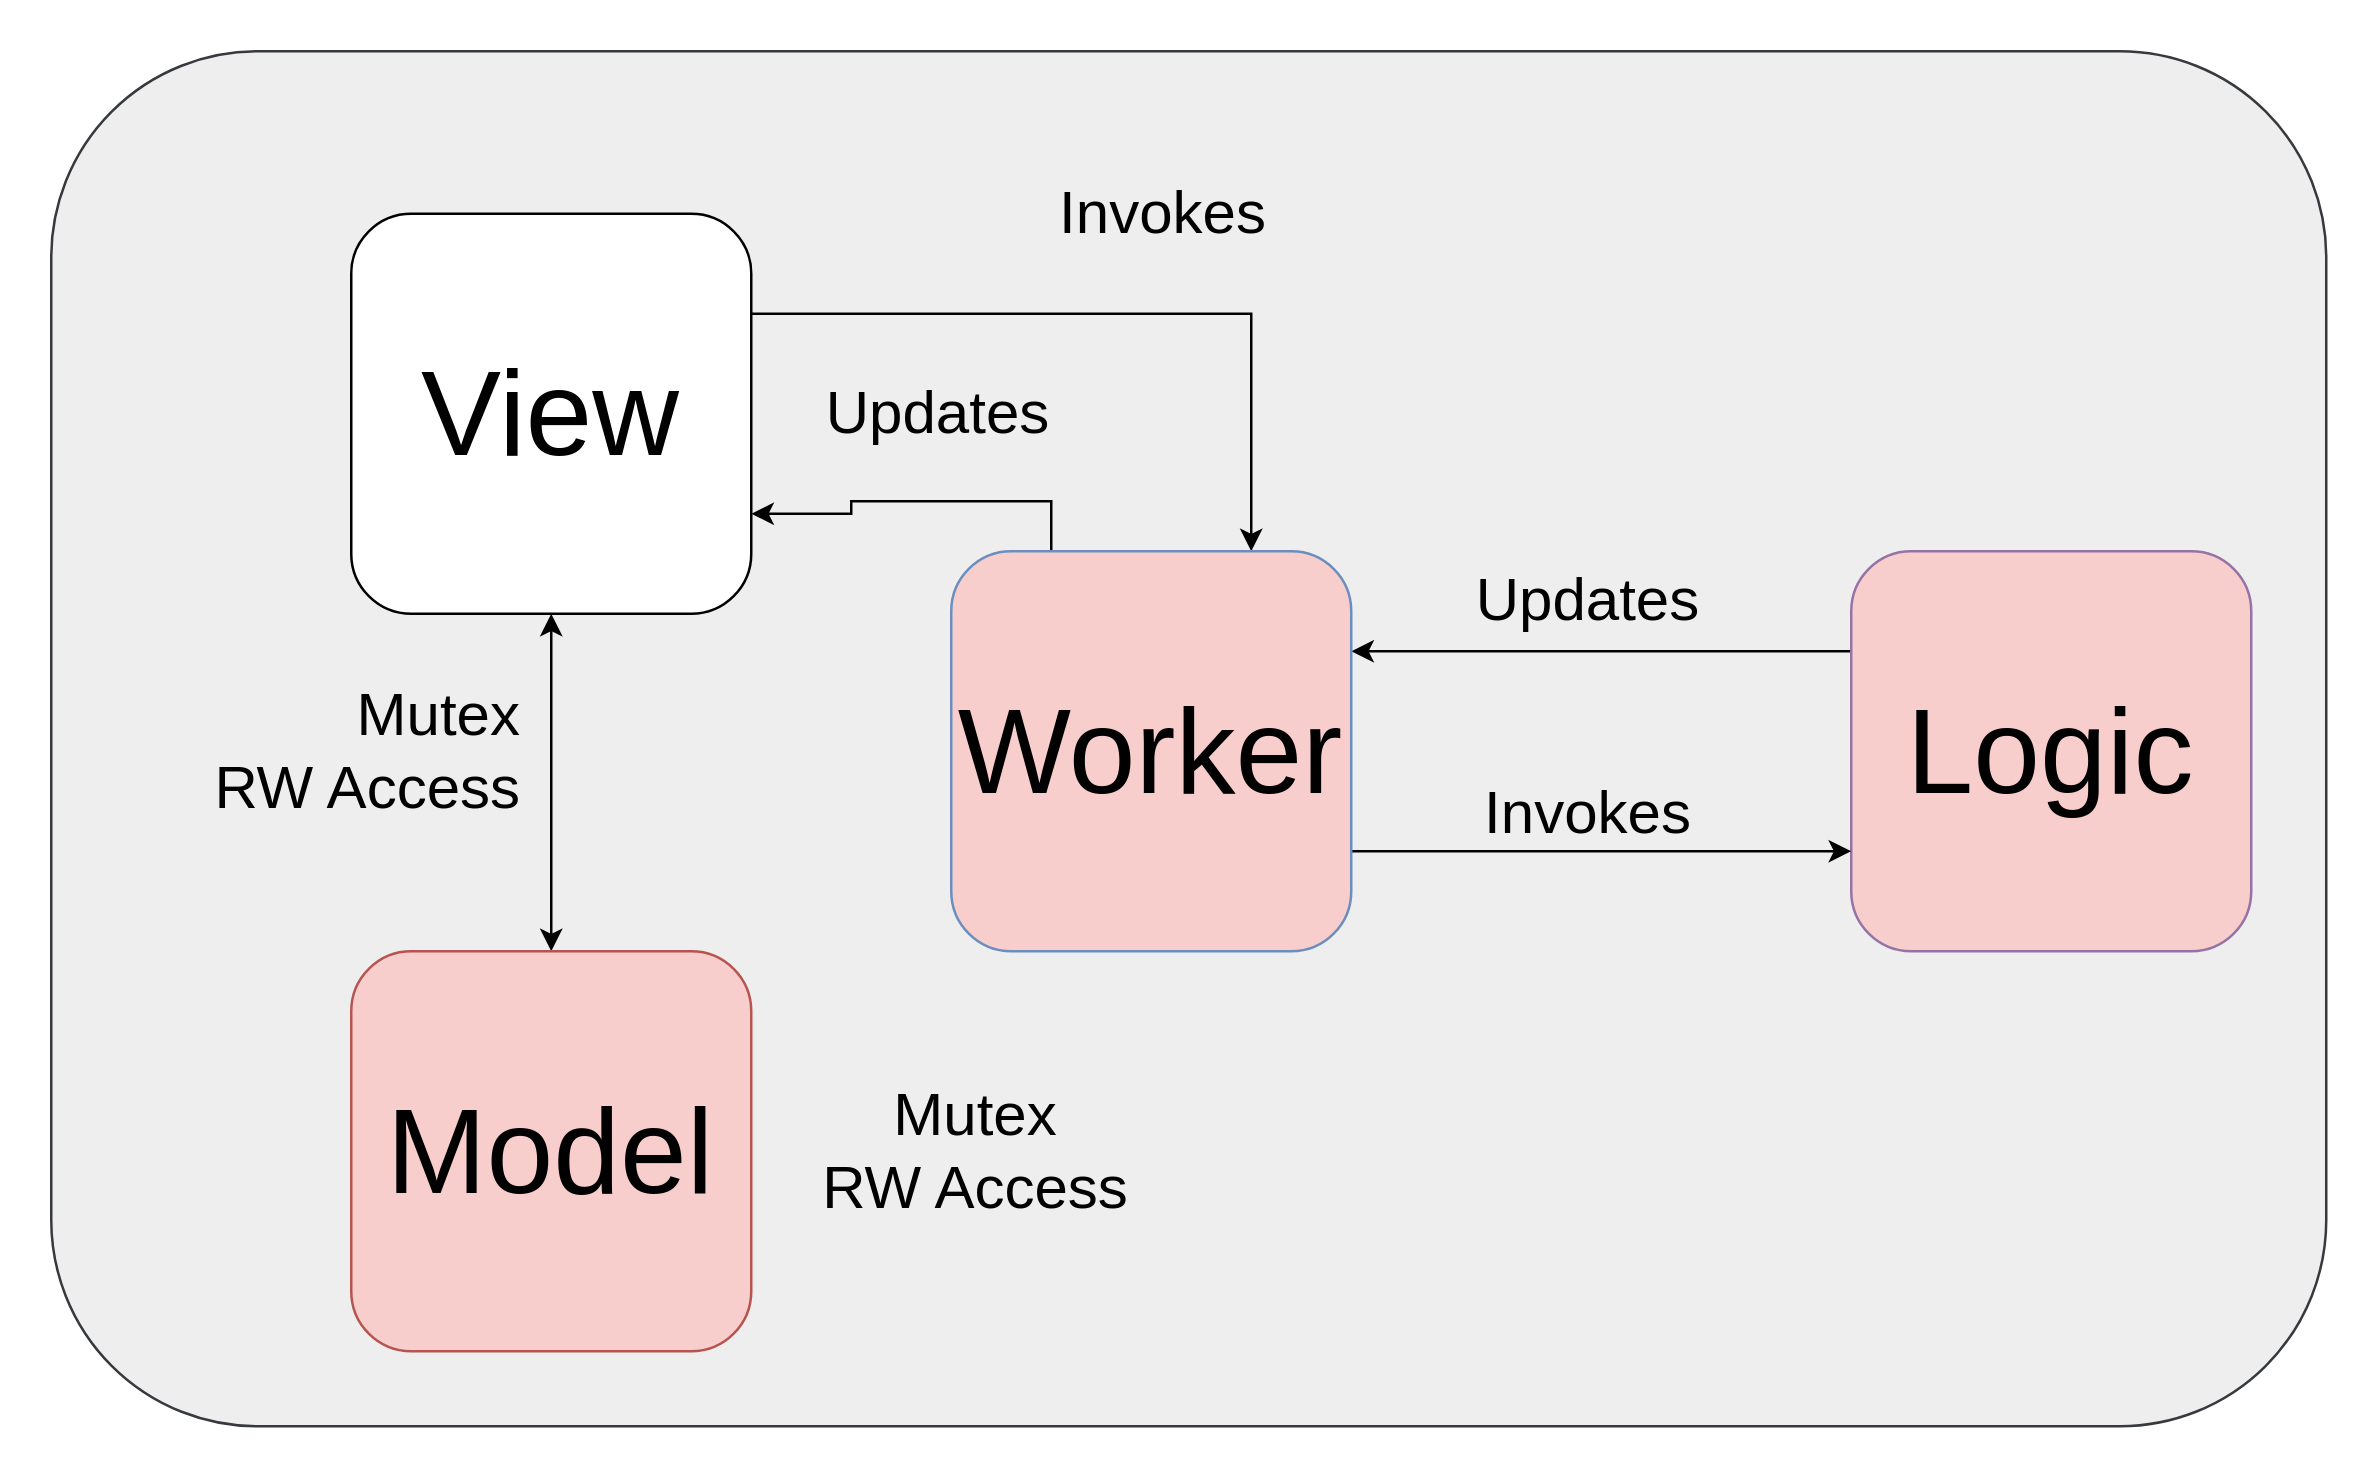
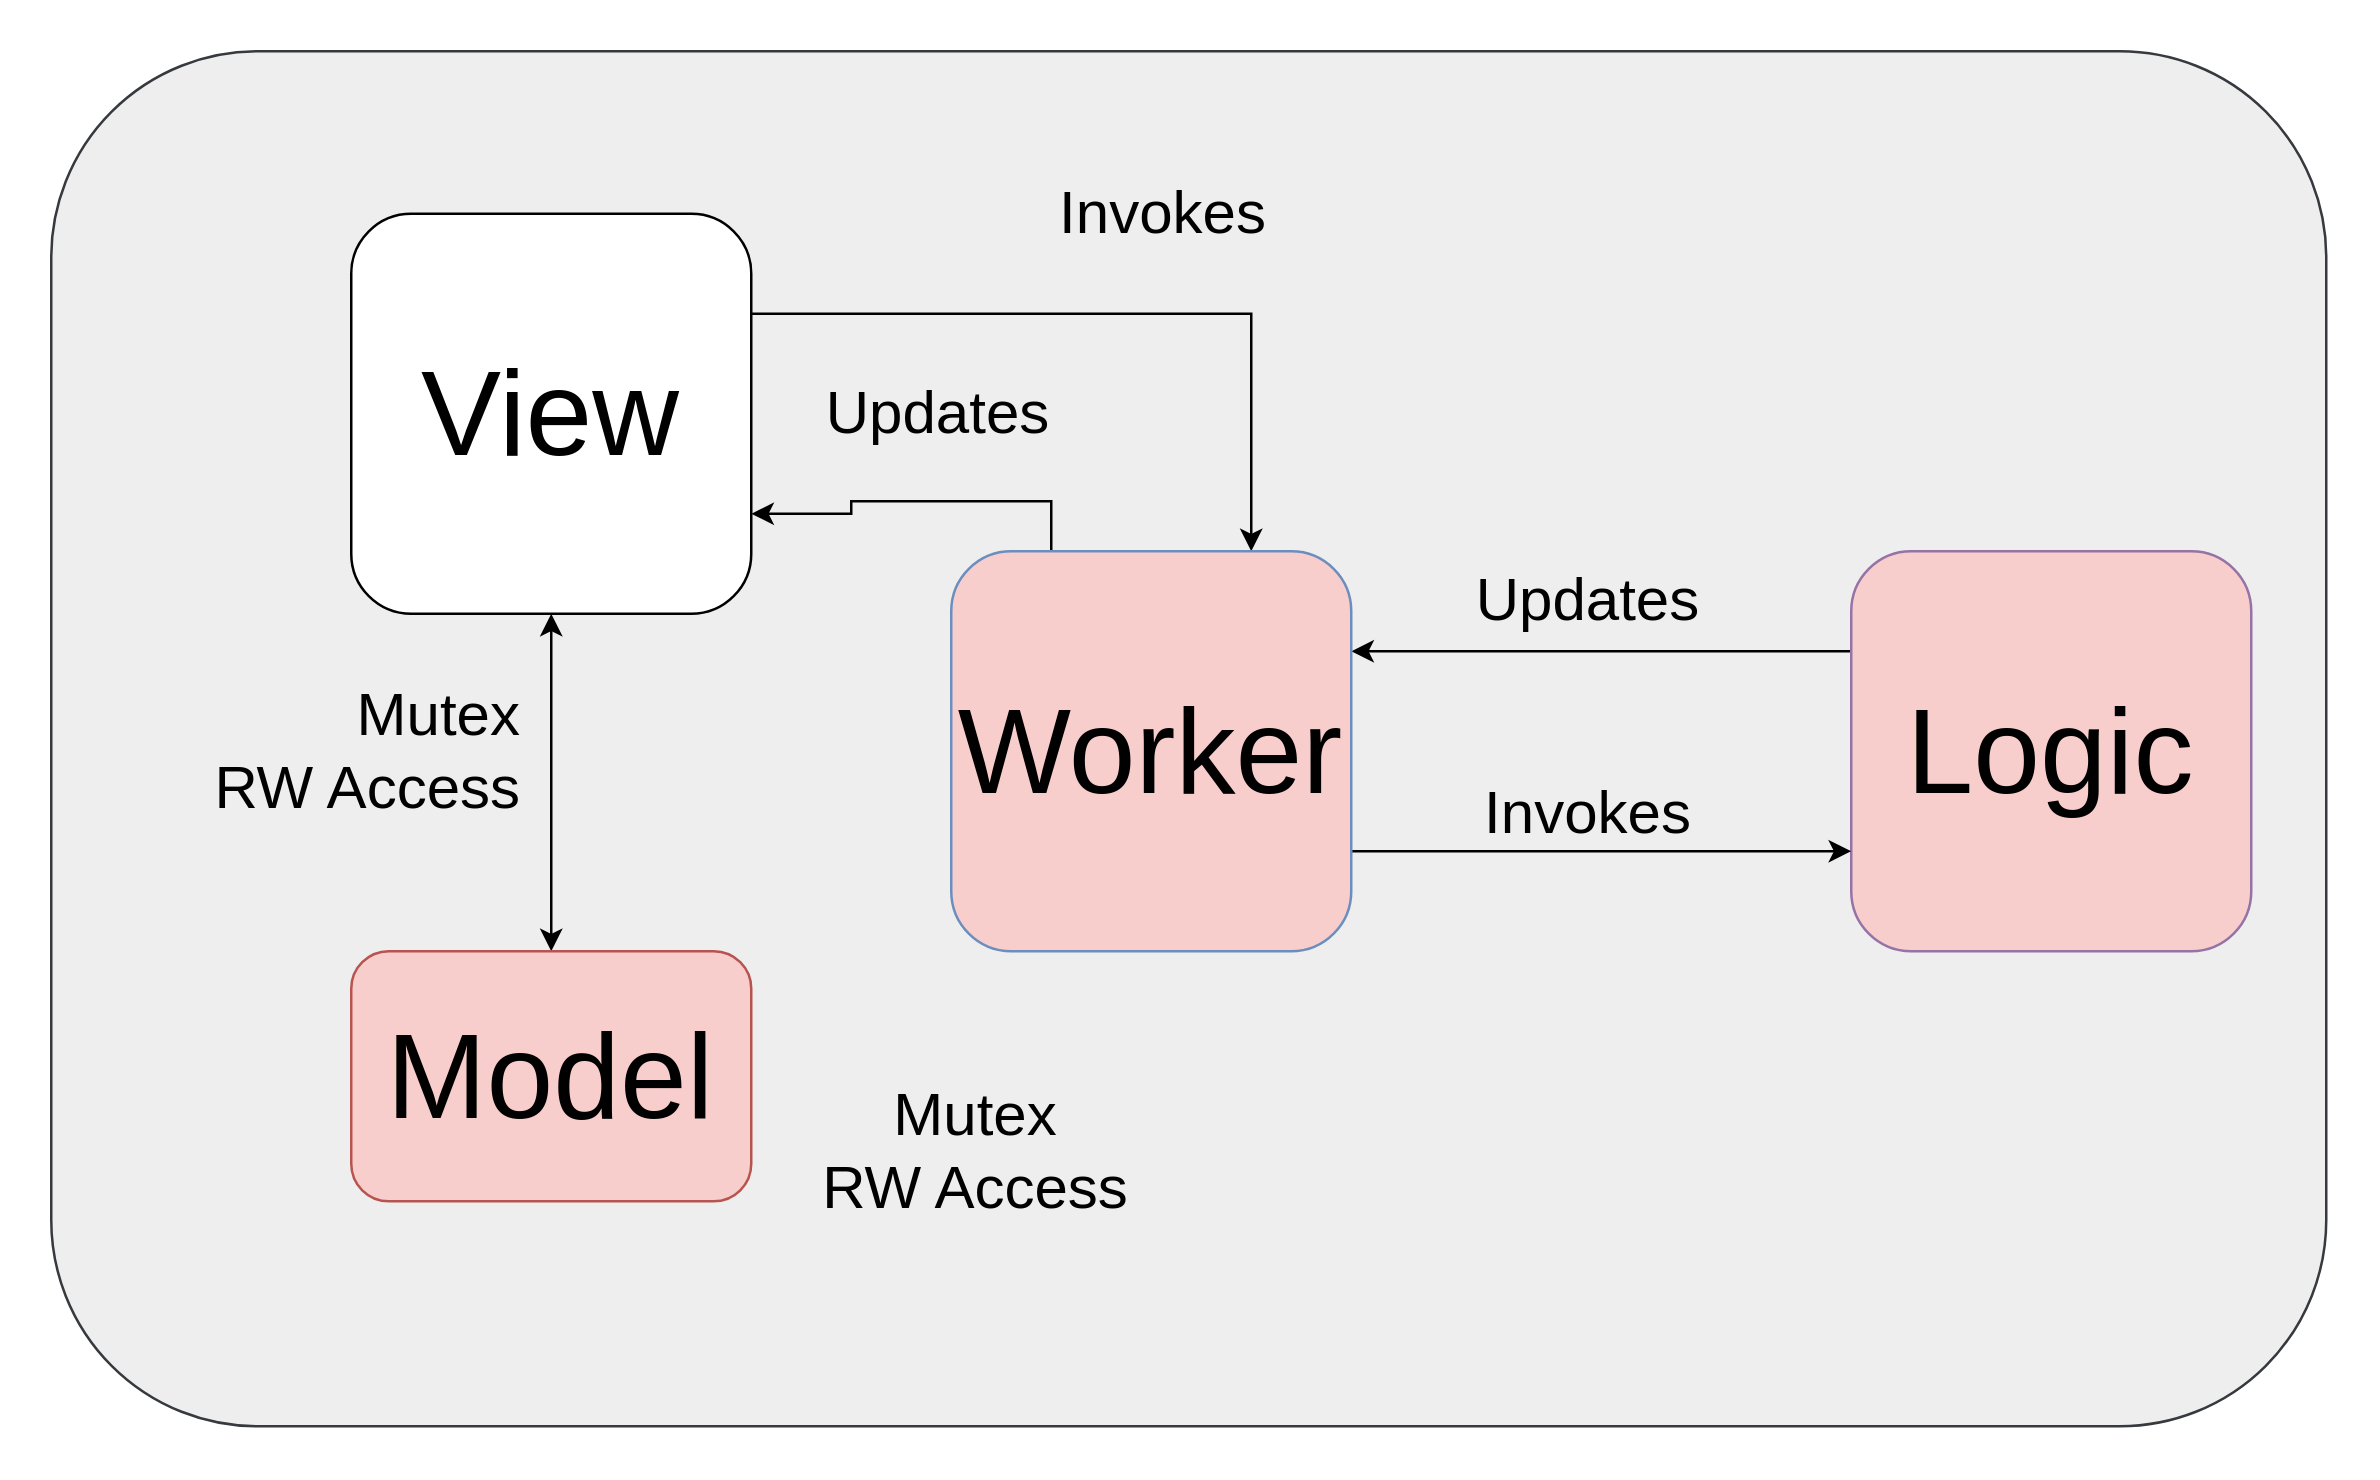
(551, 1151) -> (551, 1076)
